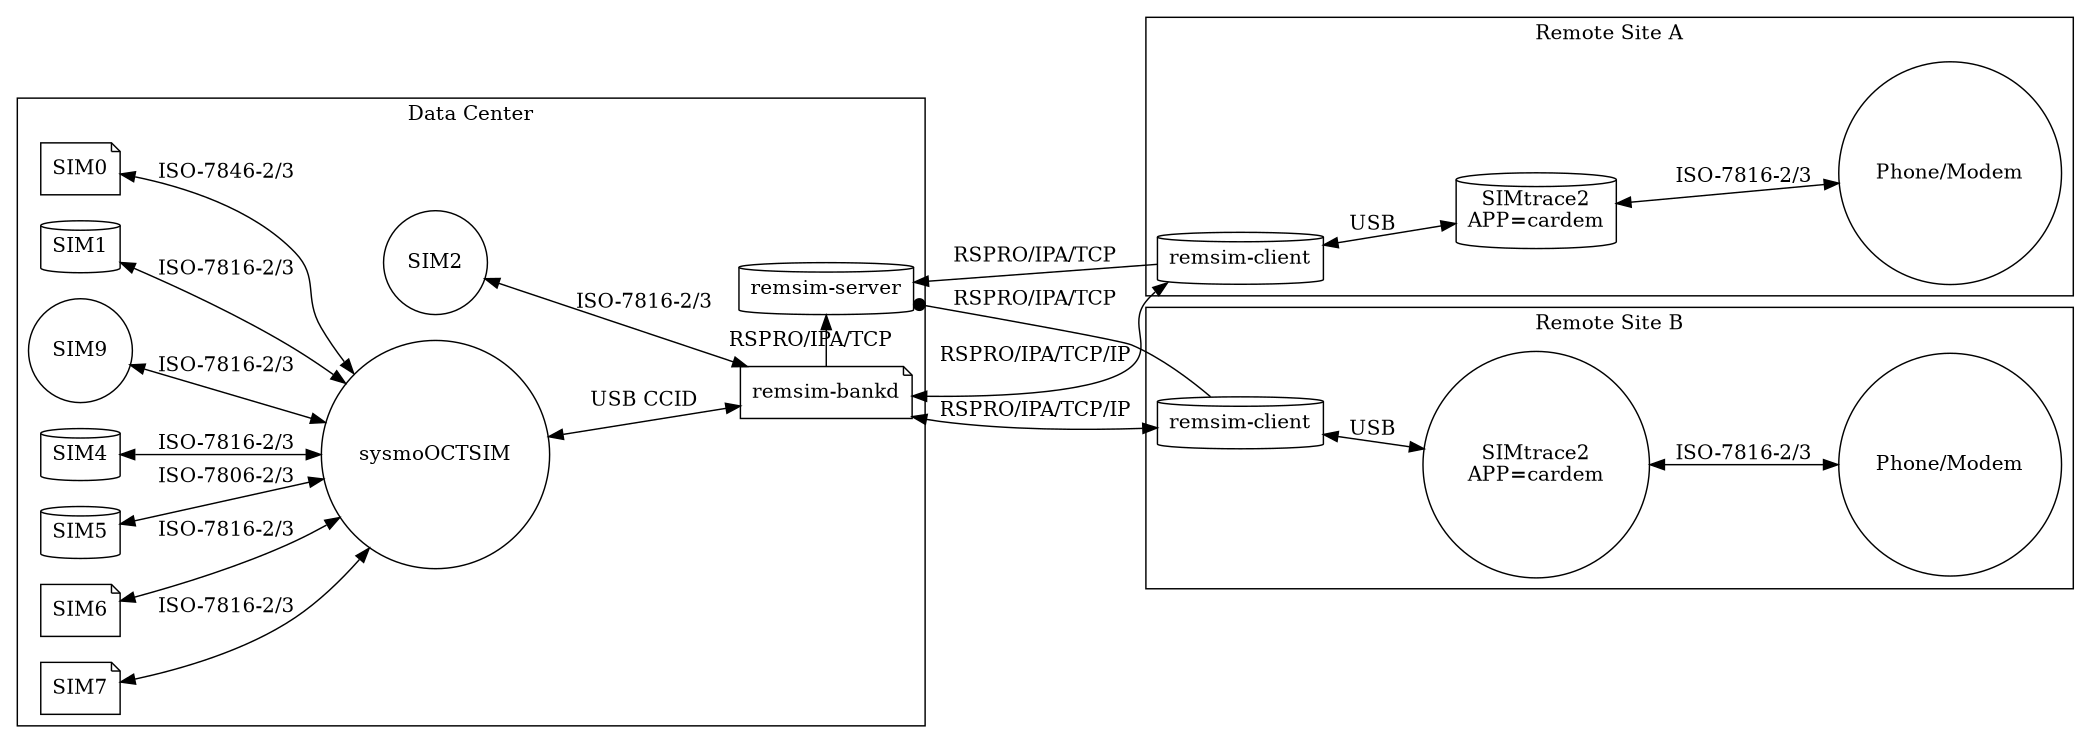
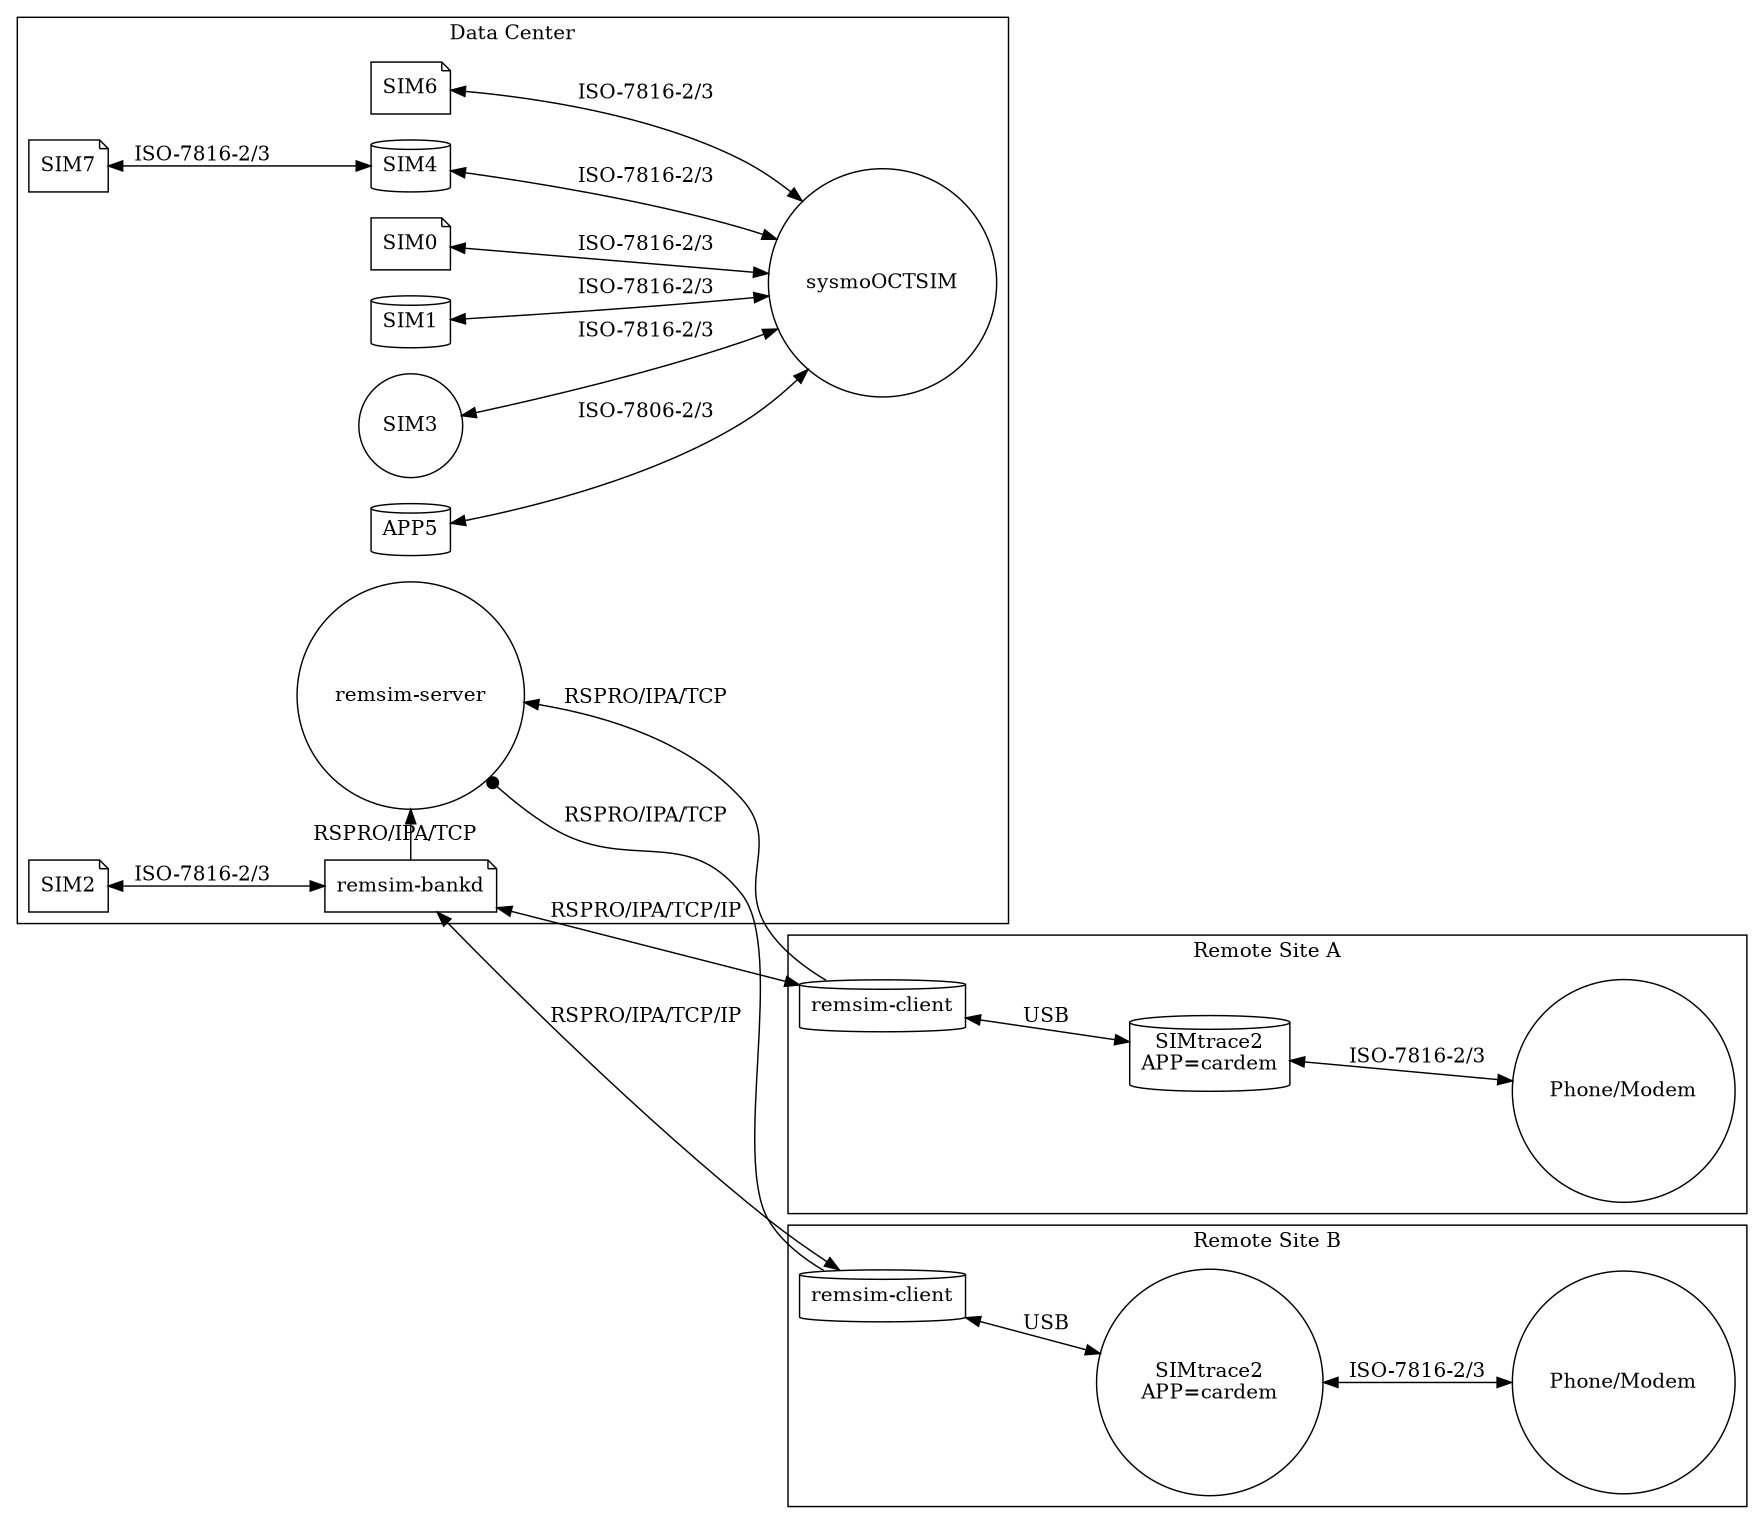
(227, 172) -> (646, 245)
(435, 263) -> (69, 886)
(826, 289) -> (411, 696)
(80, 351) -> (411, 426)
(645, 421) -> none
(80, 532) -> (411, 530)
(258, 639) -> (240, 166)
